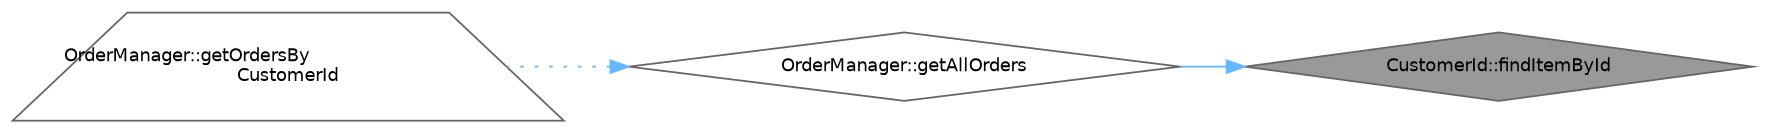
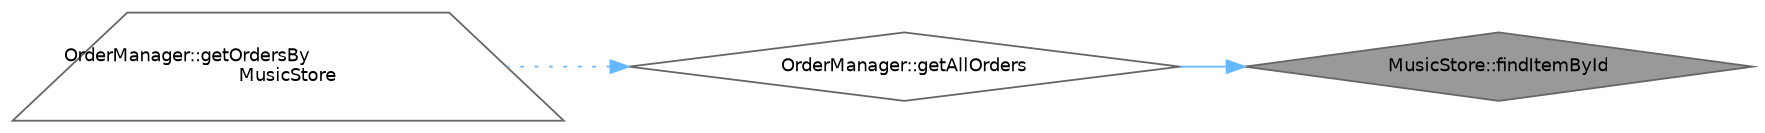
(288, 67) -> (288, 67)
(1499, 67) -> (1499, 67)
